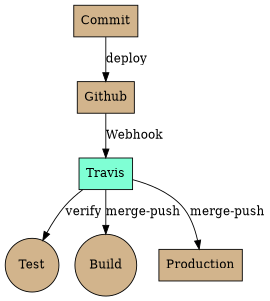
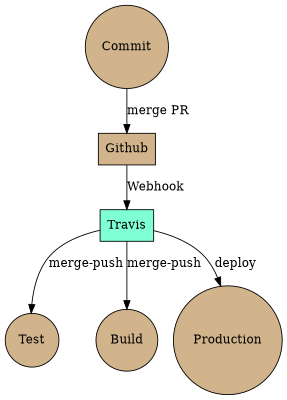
(106, 21) -> (127, 47)
(127, 59) -> (158, 111)
(84, 212) -> (86, 264)
(227, 212) -> (236, 264)
(201, 265) -> (228, 340)
